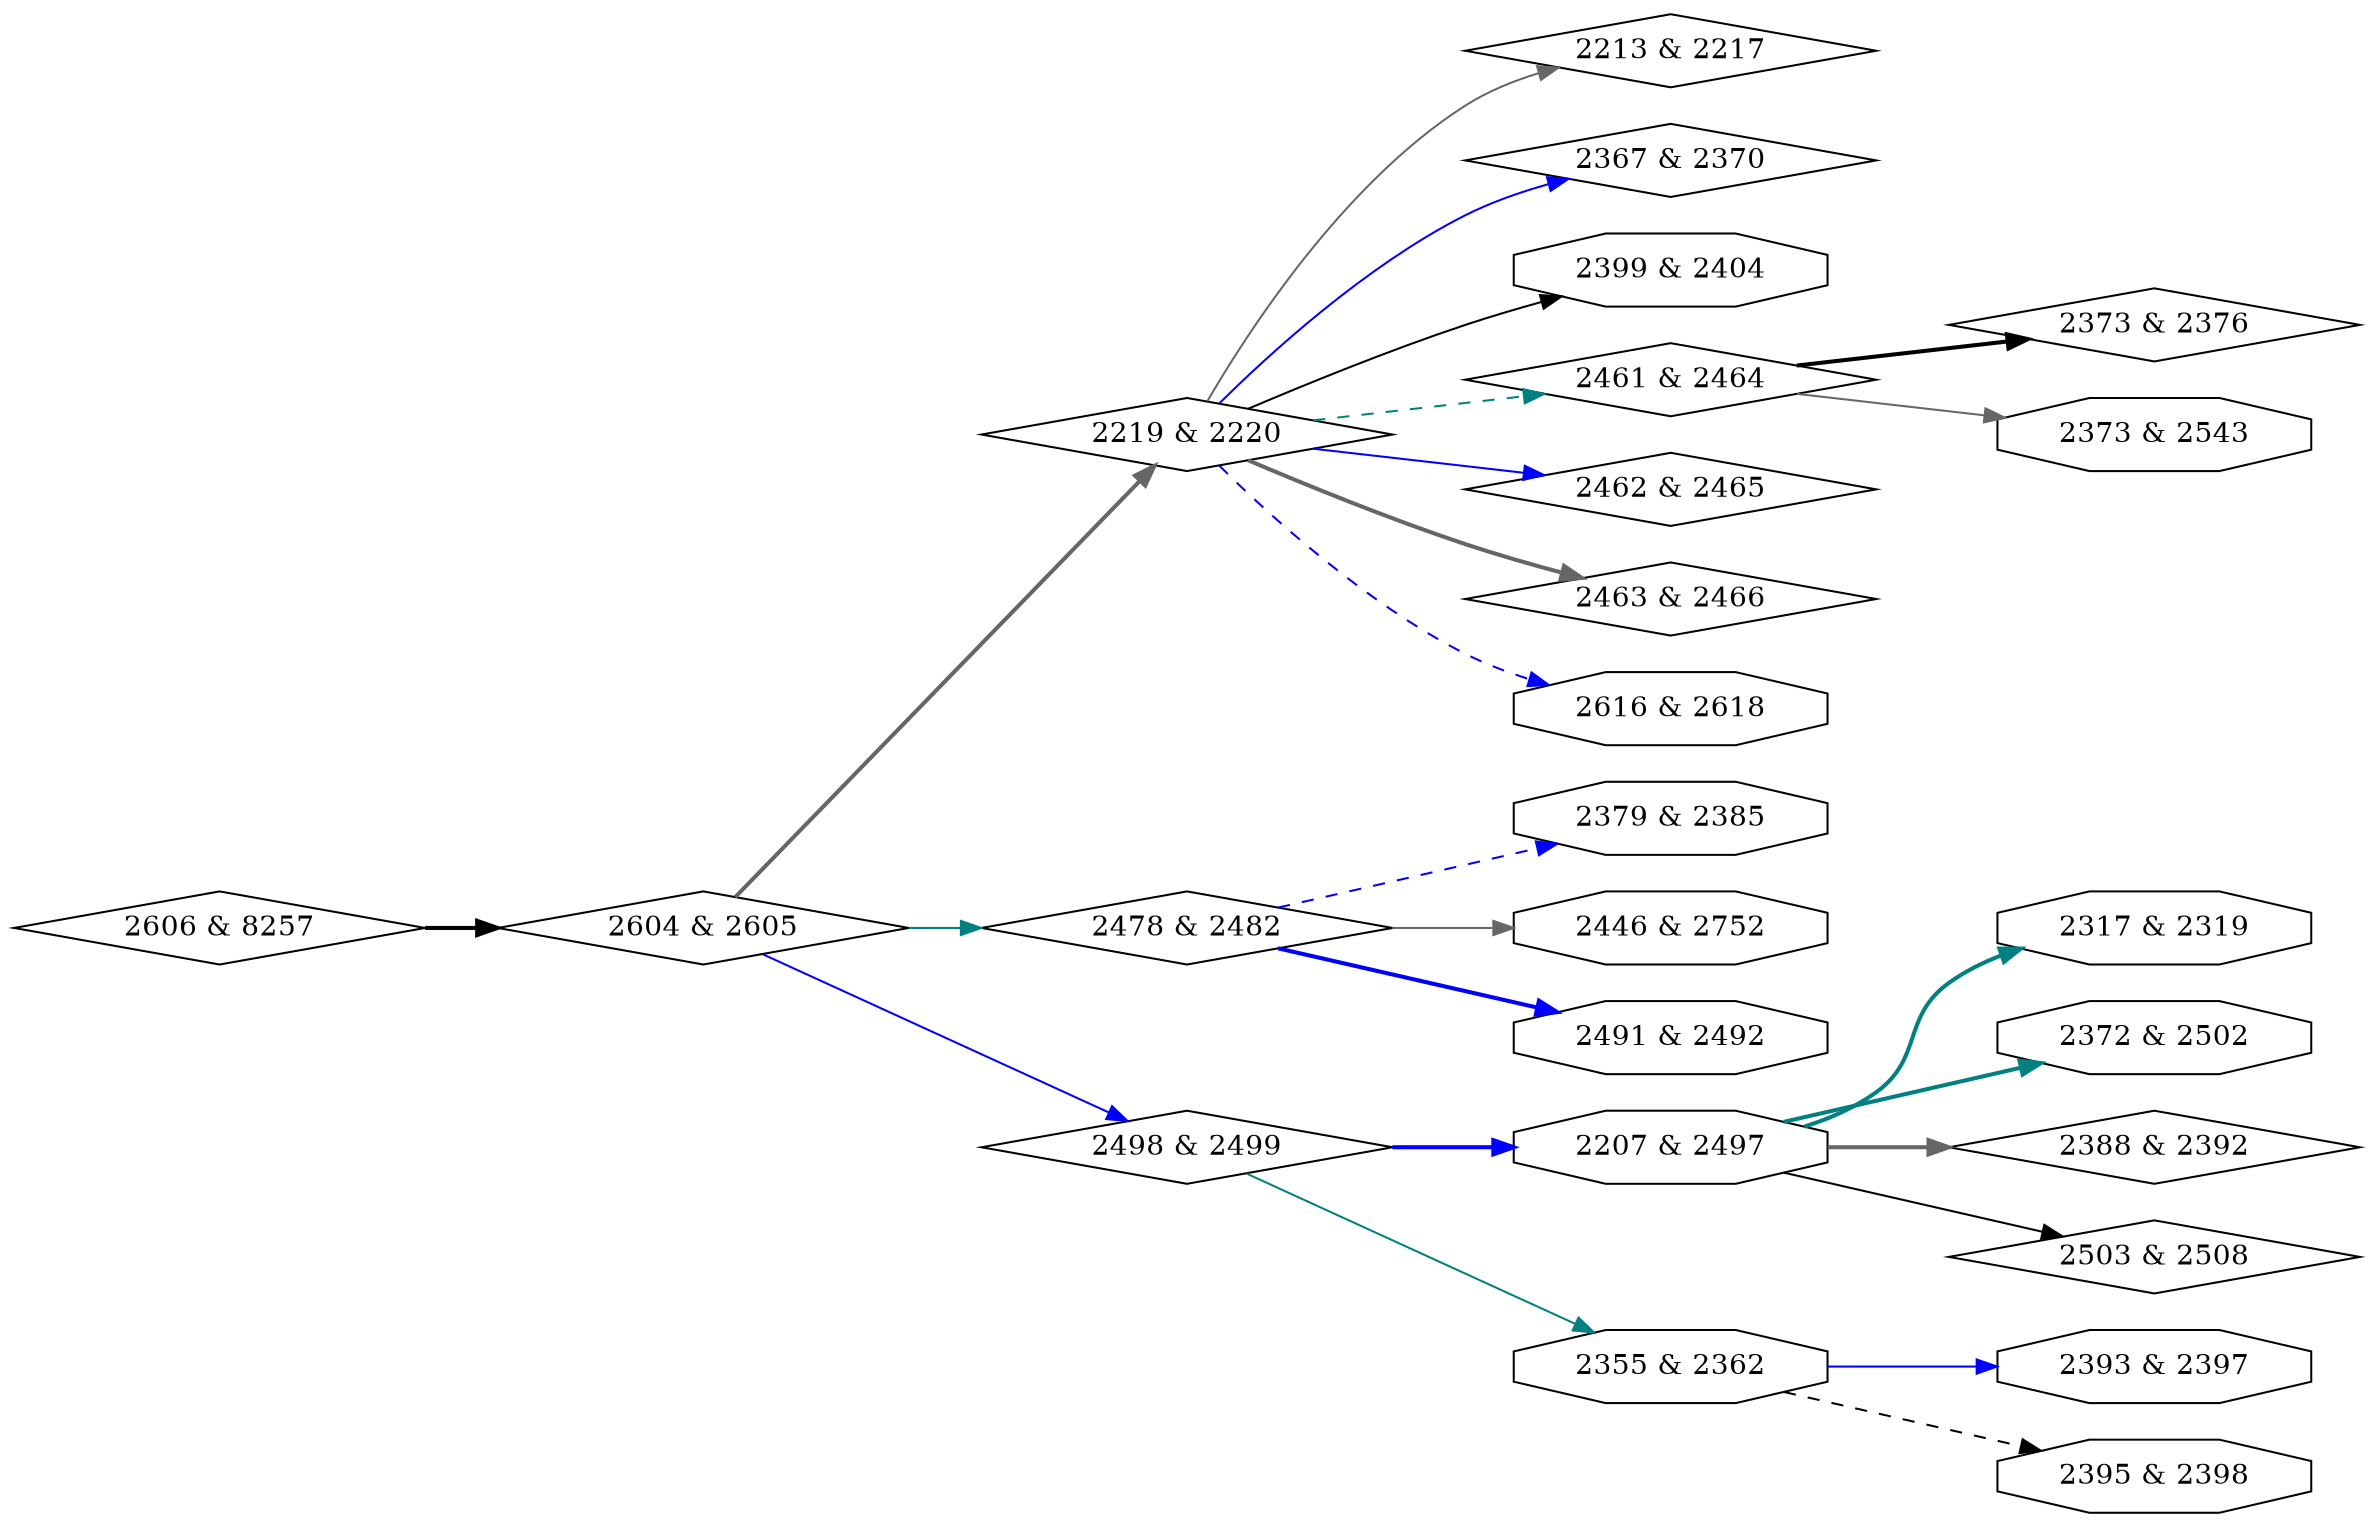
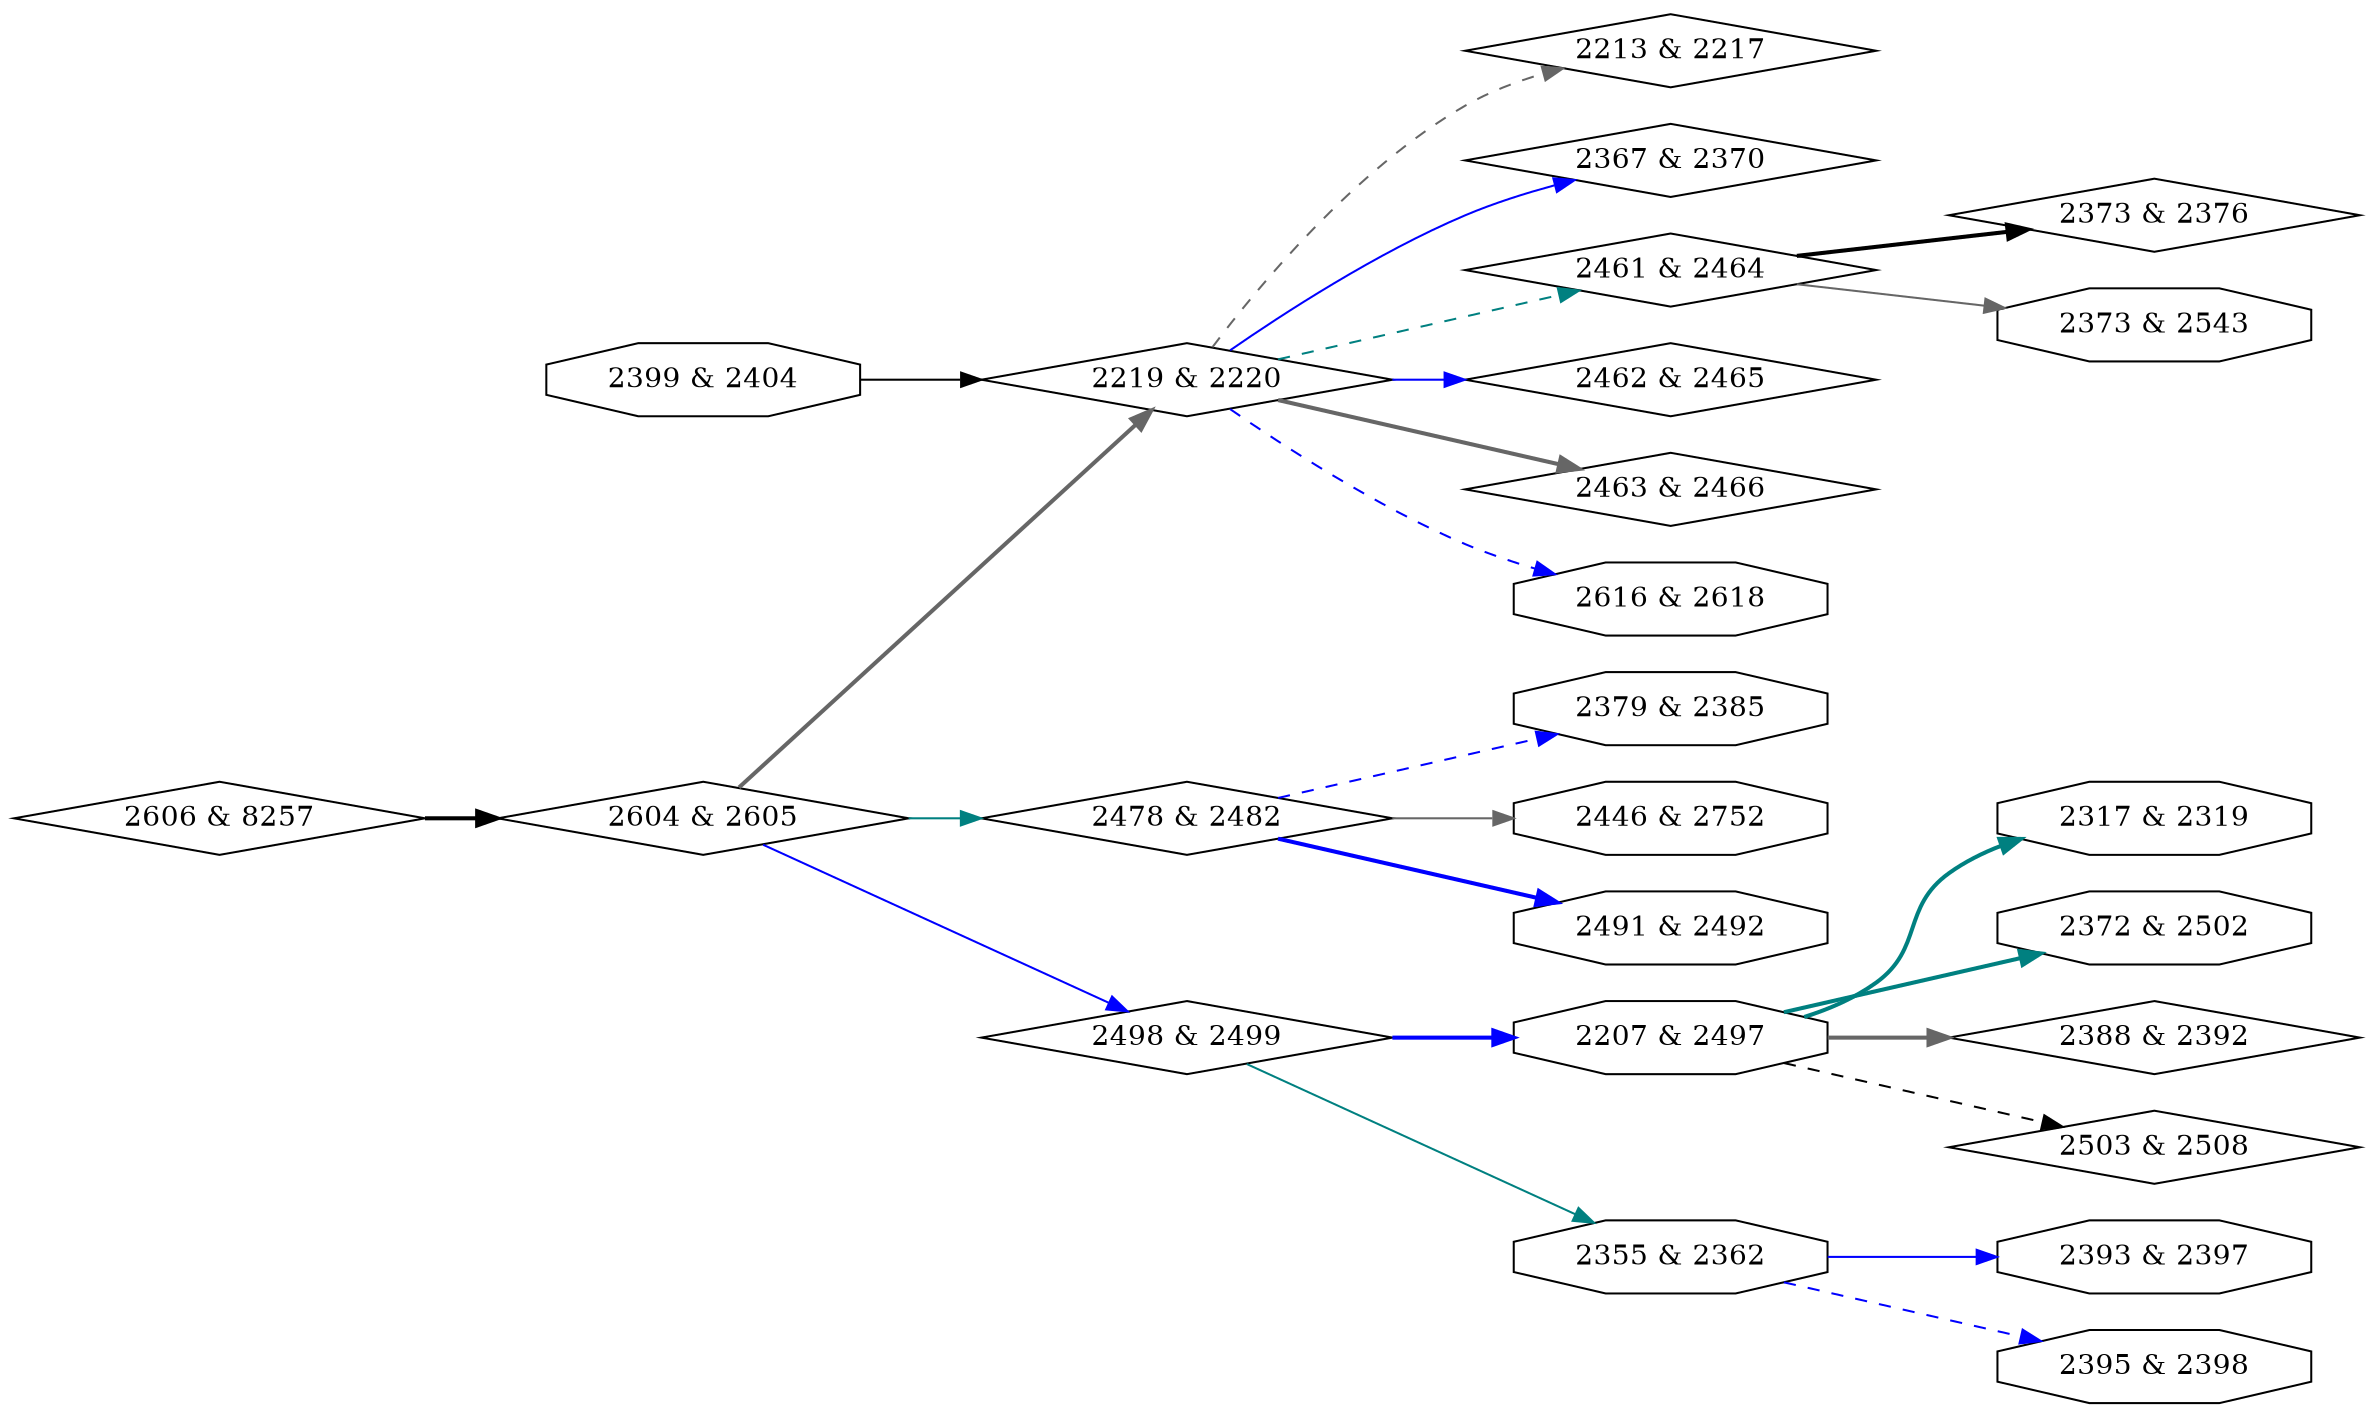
(1347, 209) -> (1358, 186)
(1393, 351) -> (910, 380)
(1913, 1202) -> (1913, 1093)
(1902, 1419) -> (1902, 1309)
